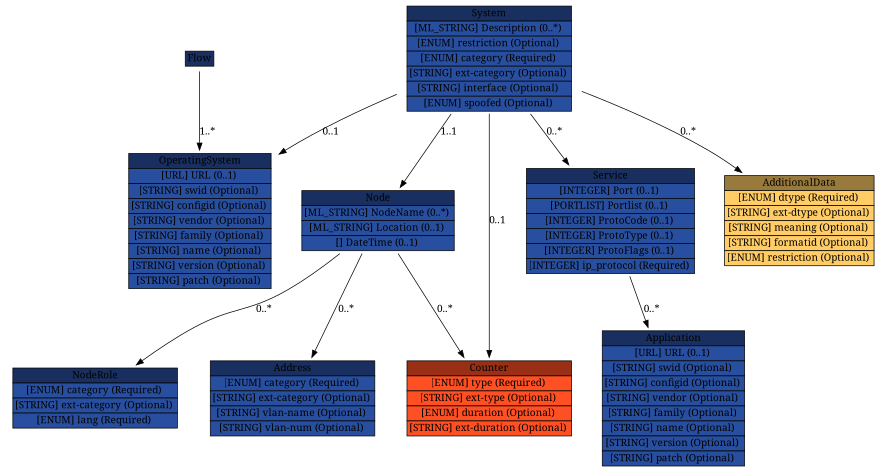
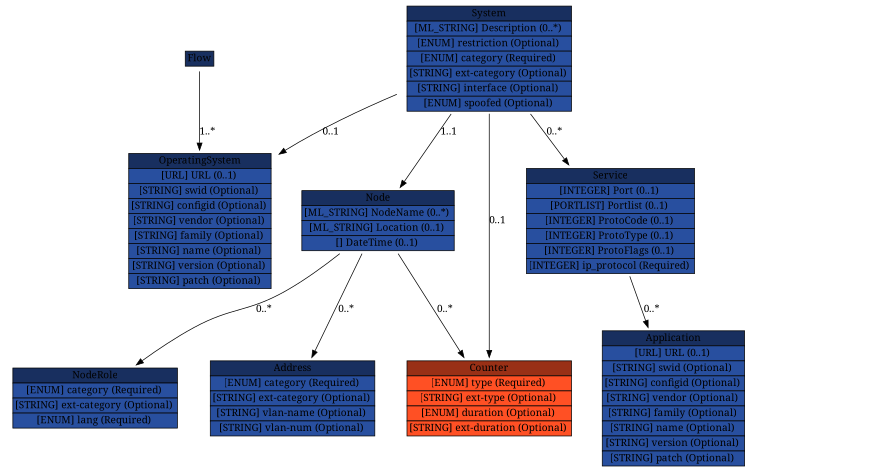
(799, 221) -> none
